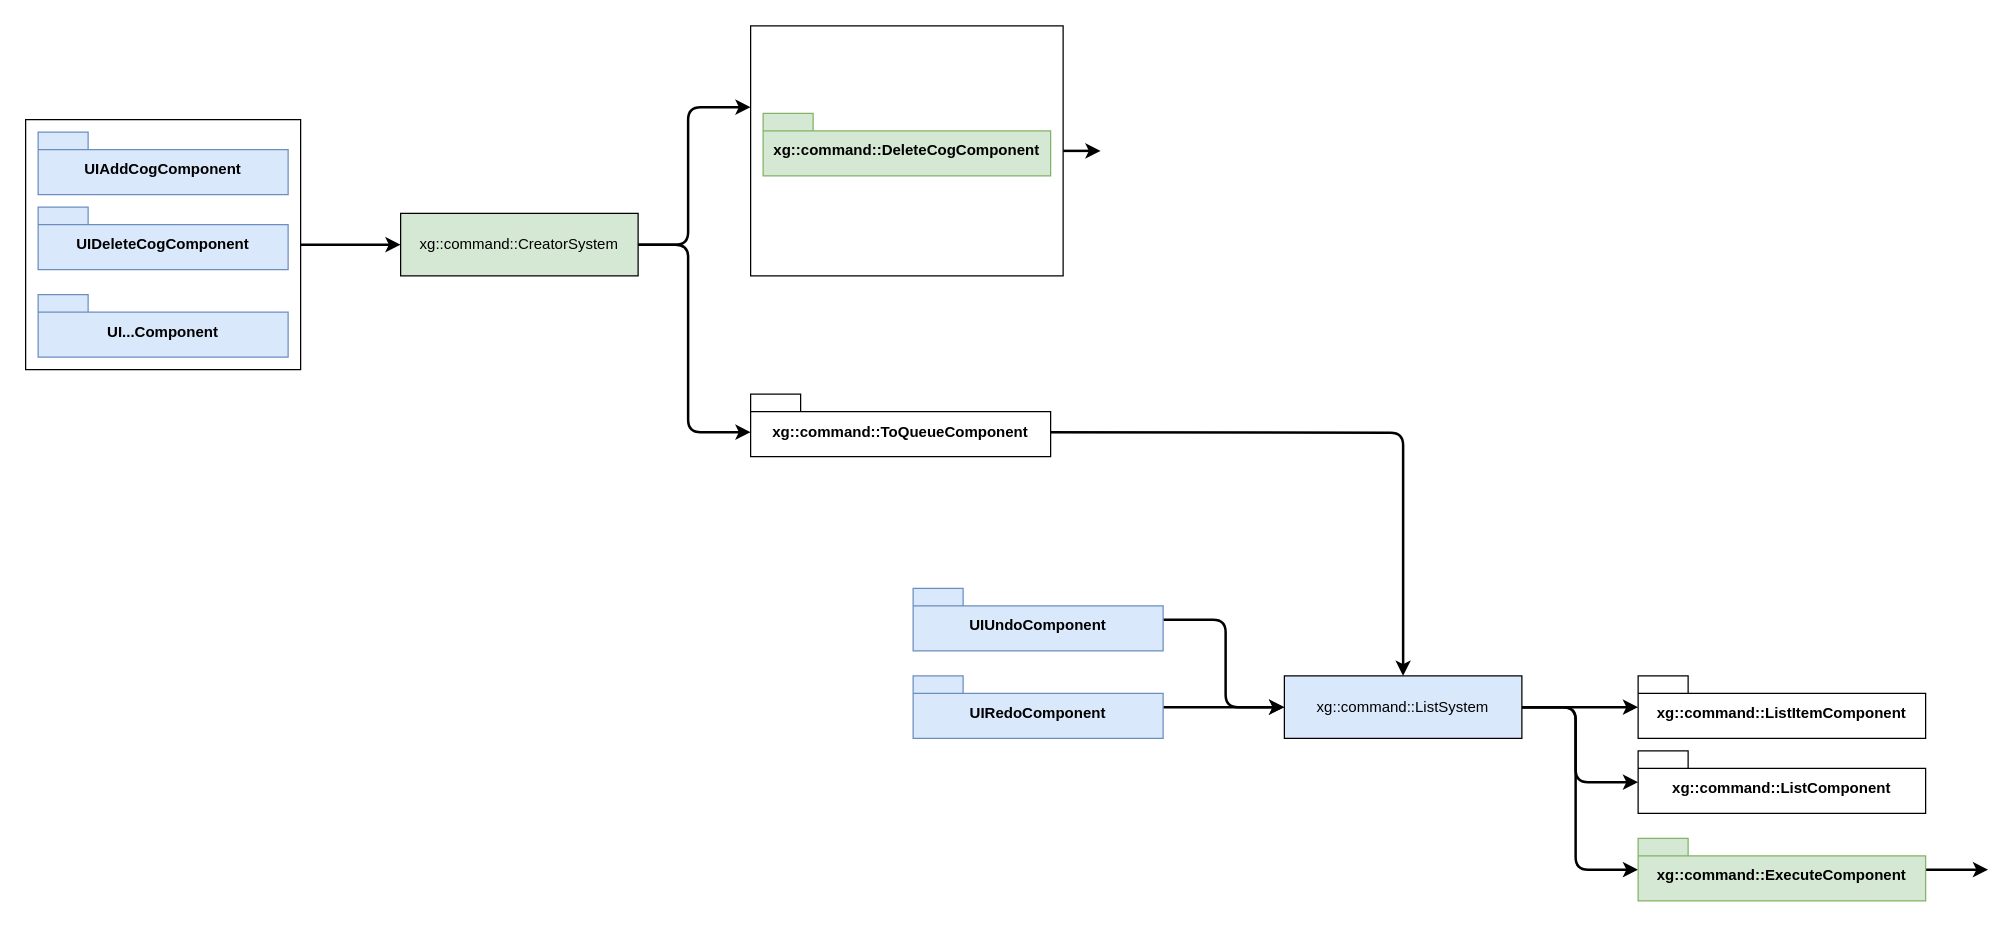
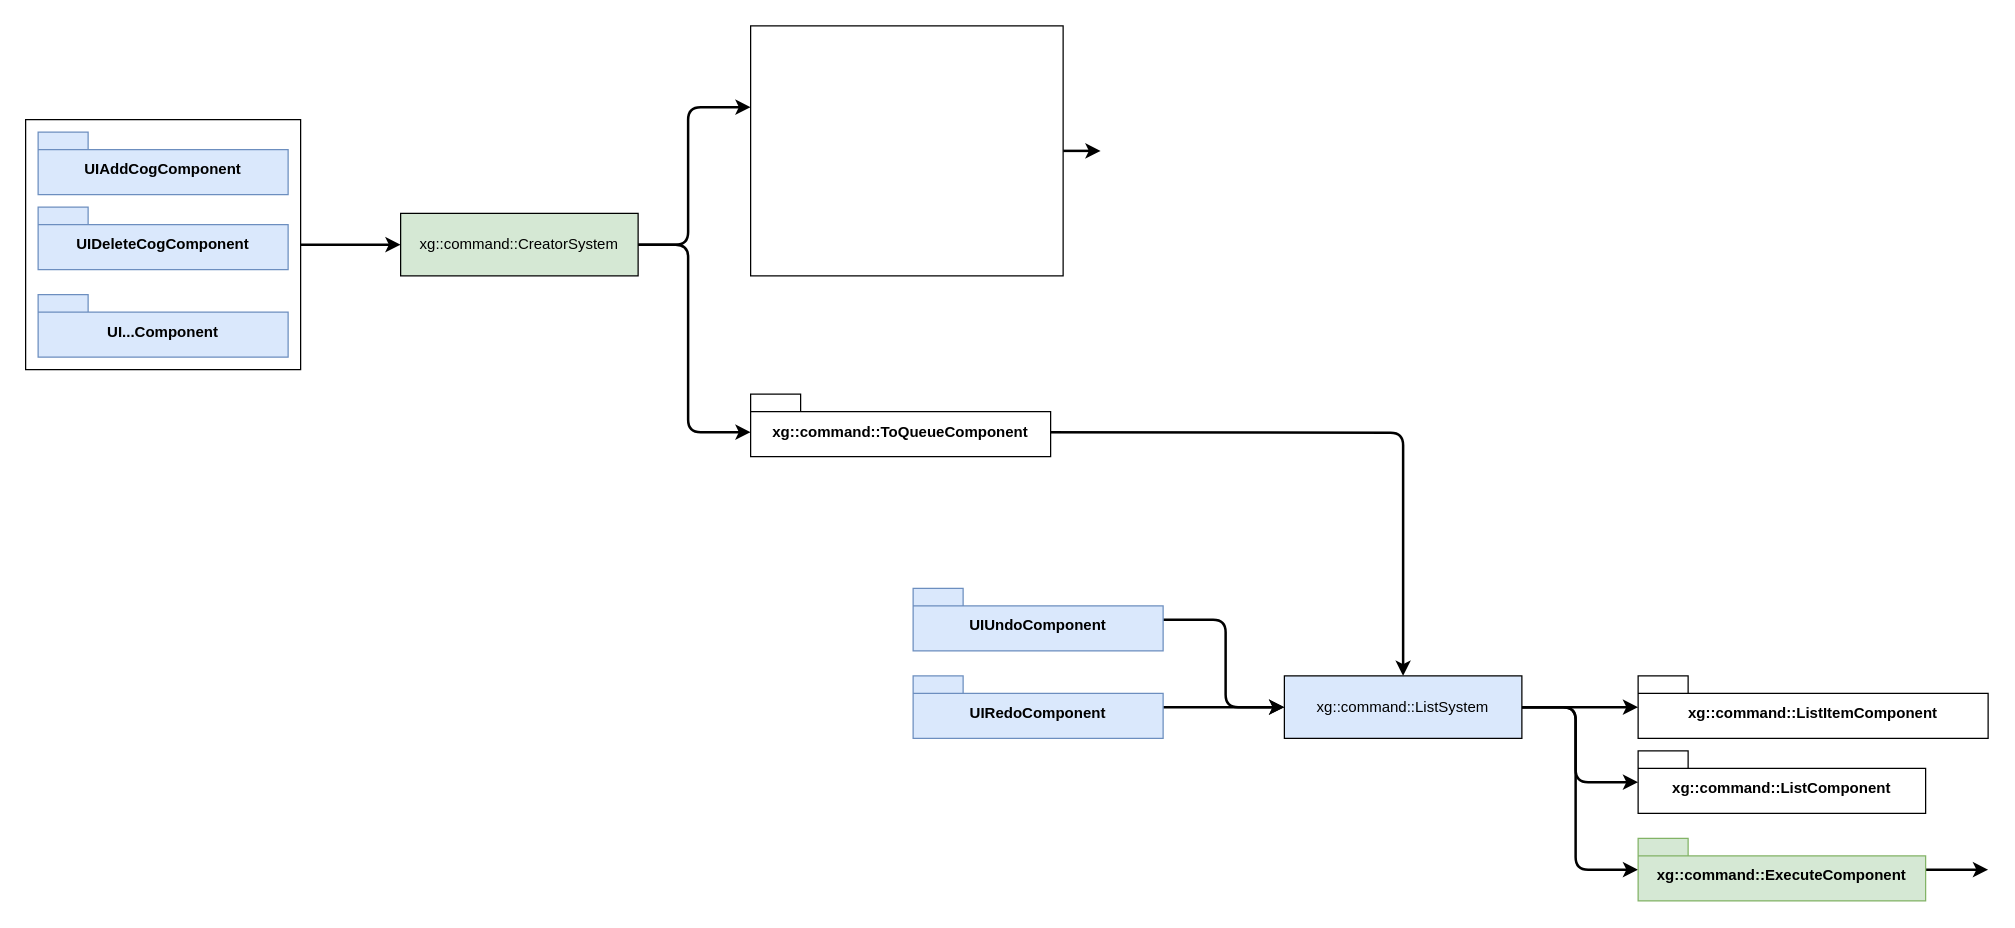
(907, 144) -> none
(1782, 707) -> (1813, 707)
